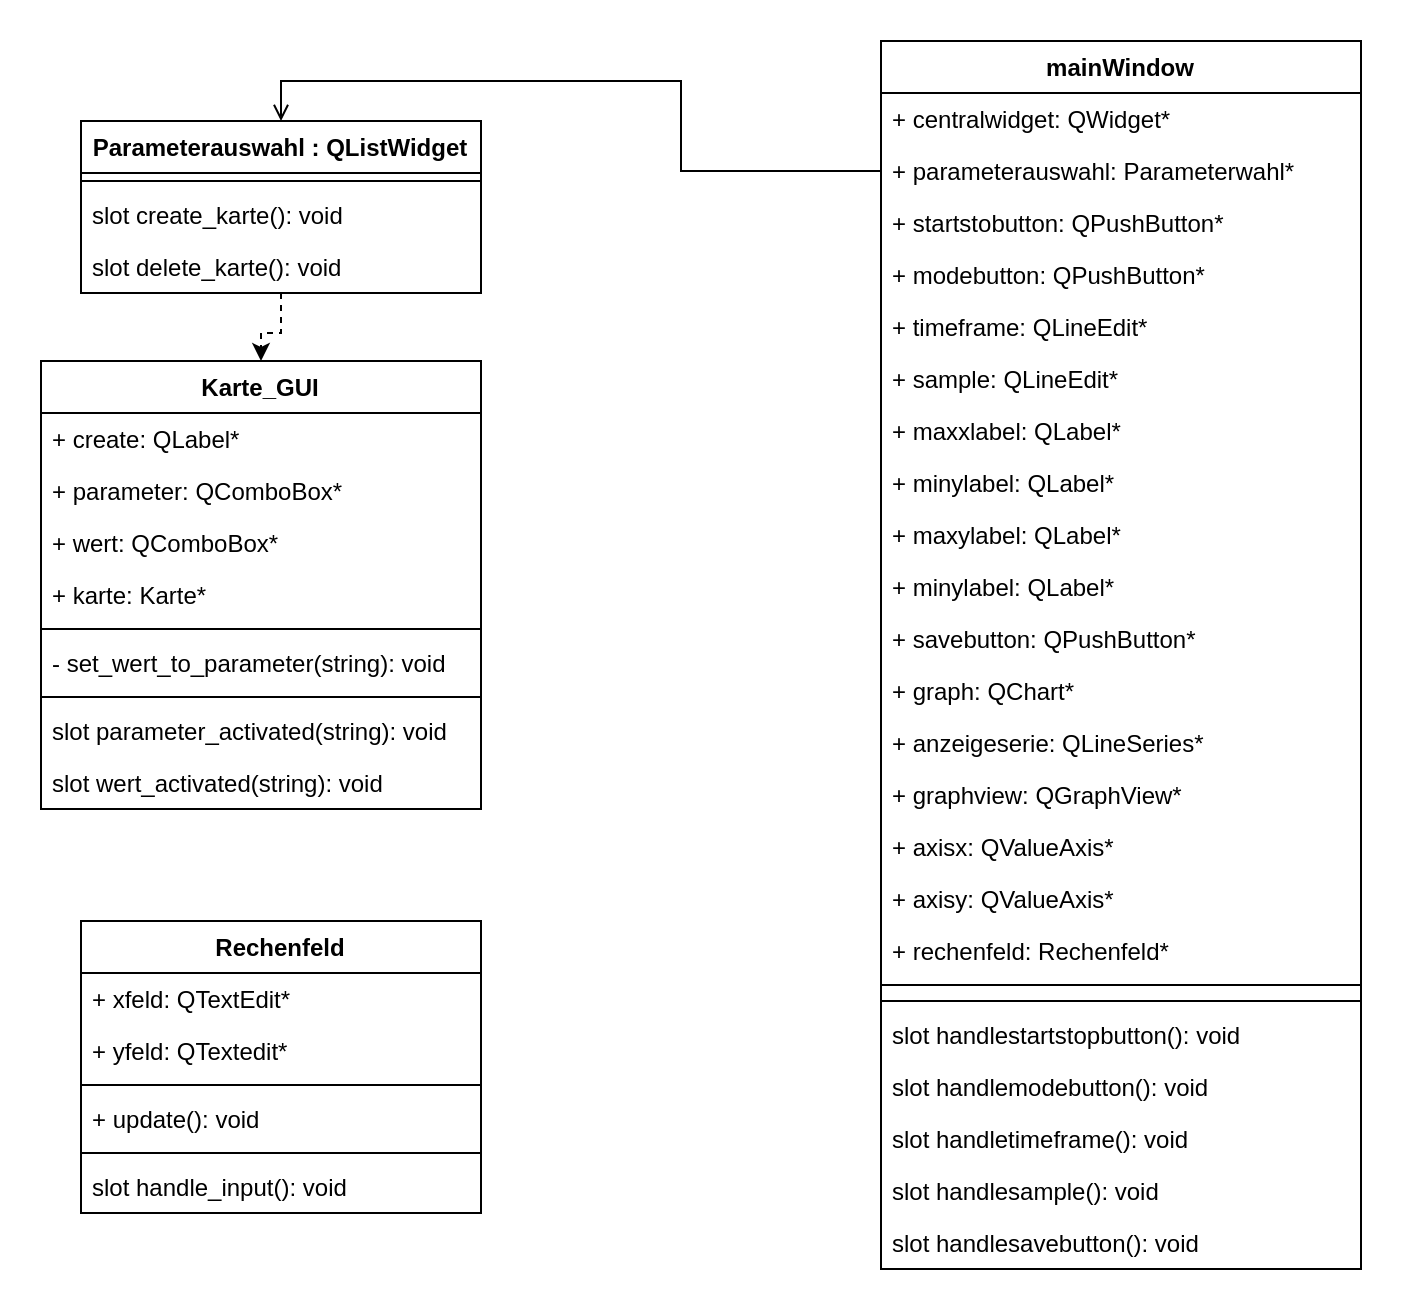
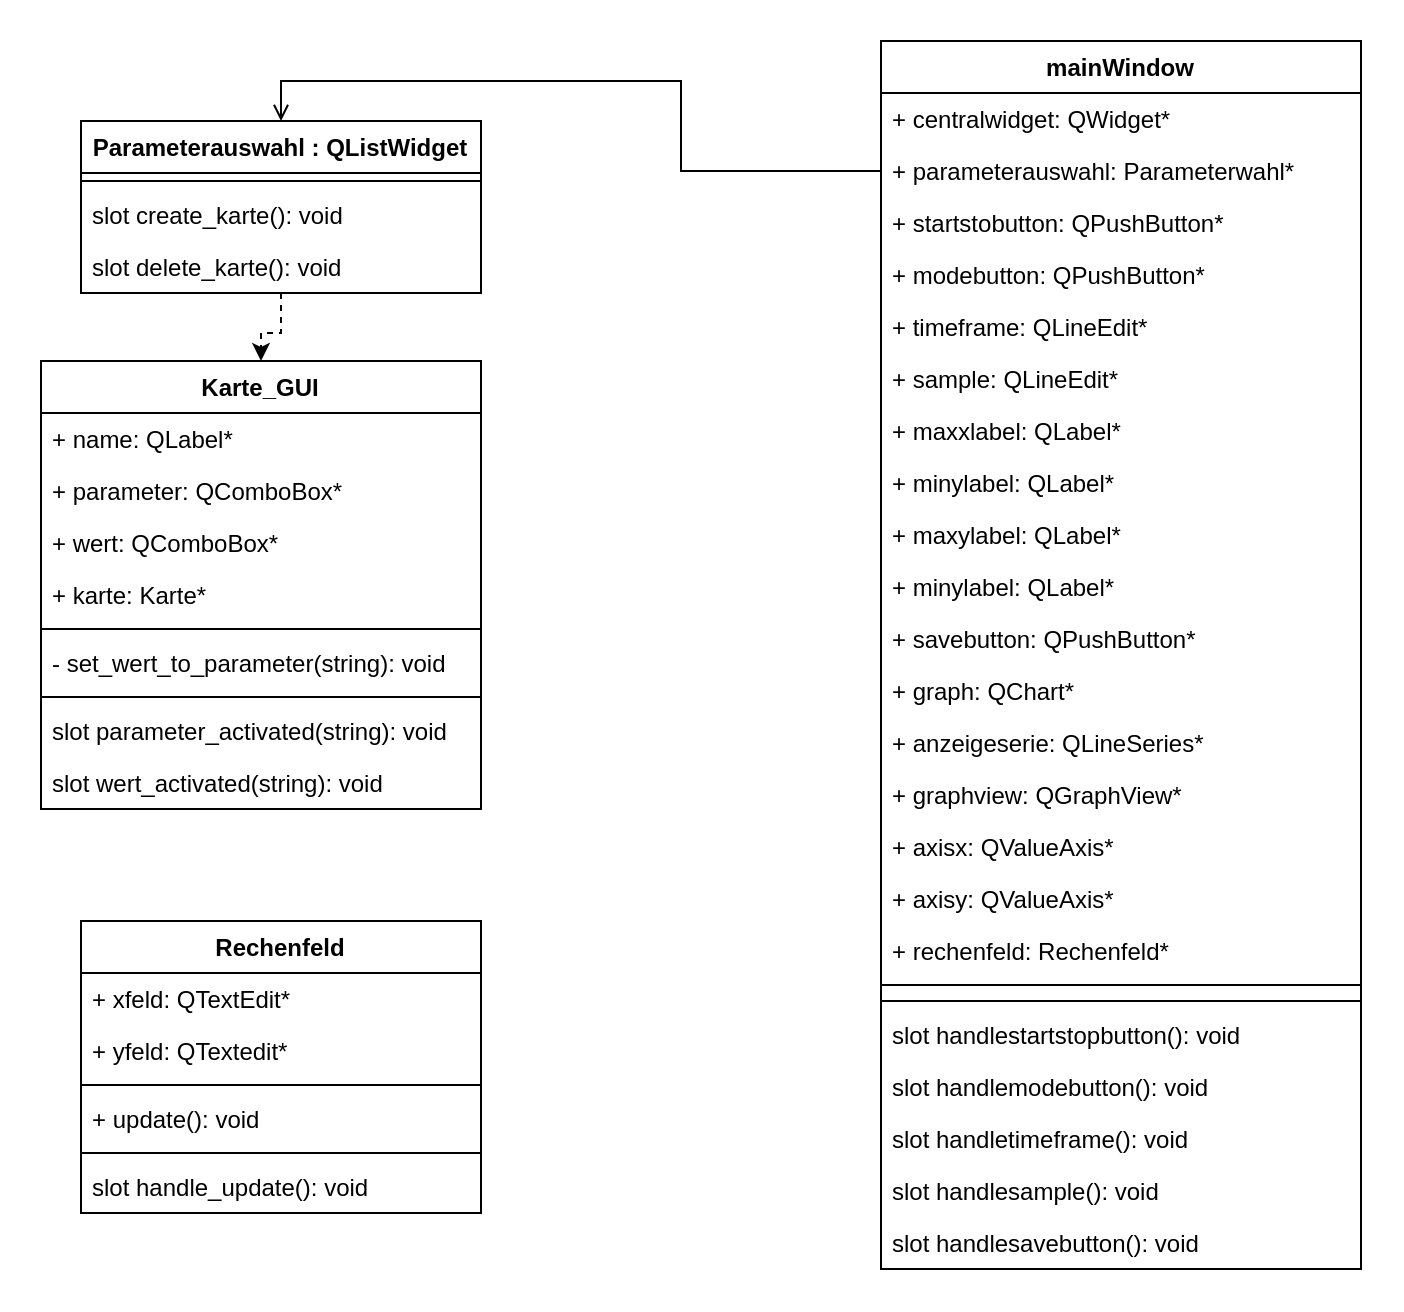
(154, 440) -> (140, 440)
(238, 1188) -> (248, 1188)
